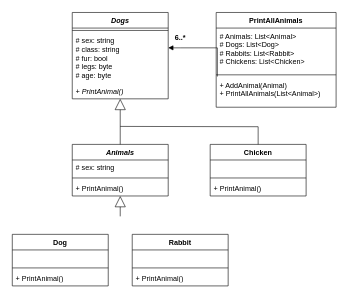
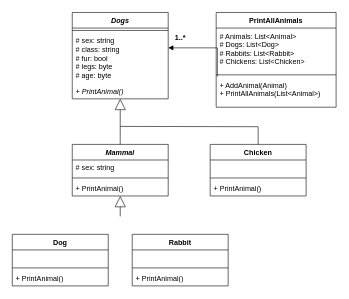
(181, 38) -> (181, 38)
(120, 153) -> (120, 153)
